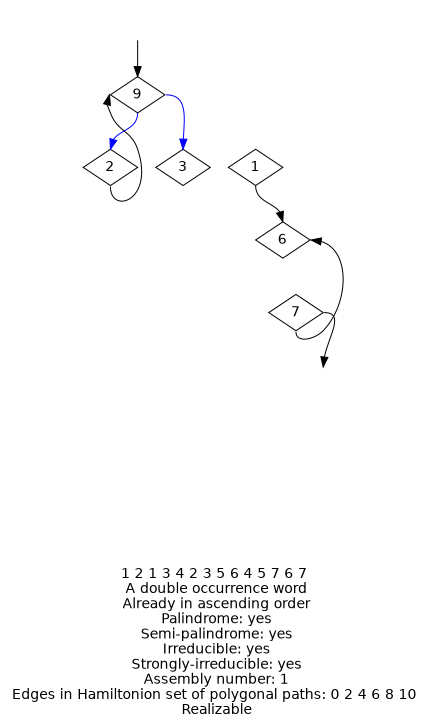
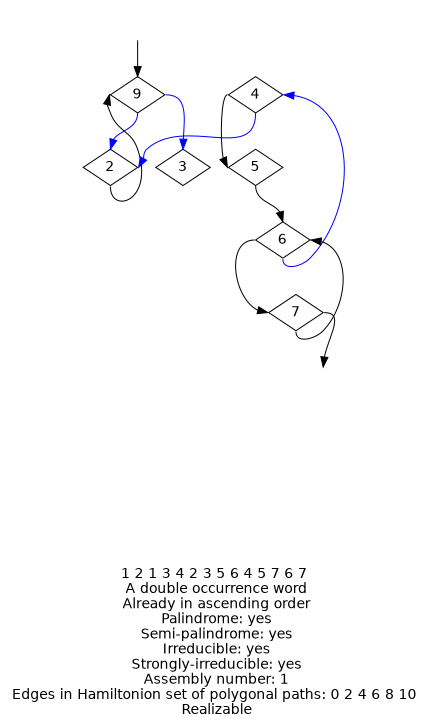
none -> (256, 95)
(256, 167) -> (256, 167)
none -> (236, 274)
